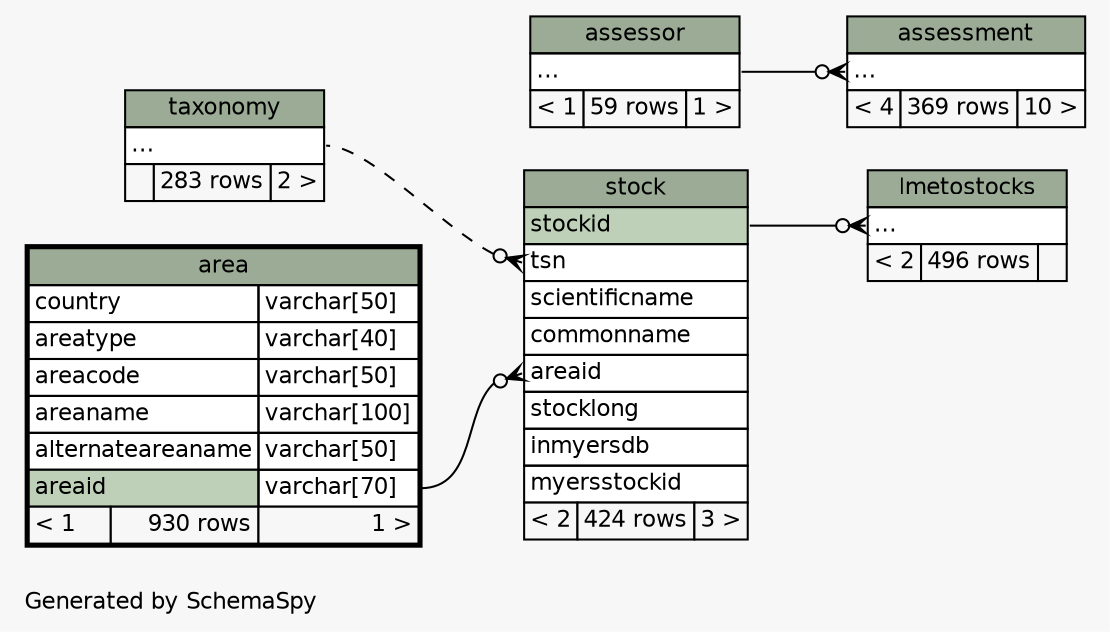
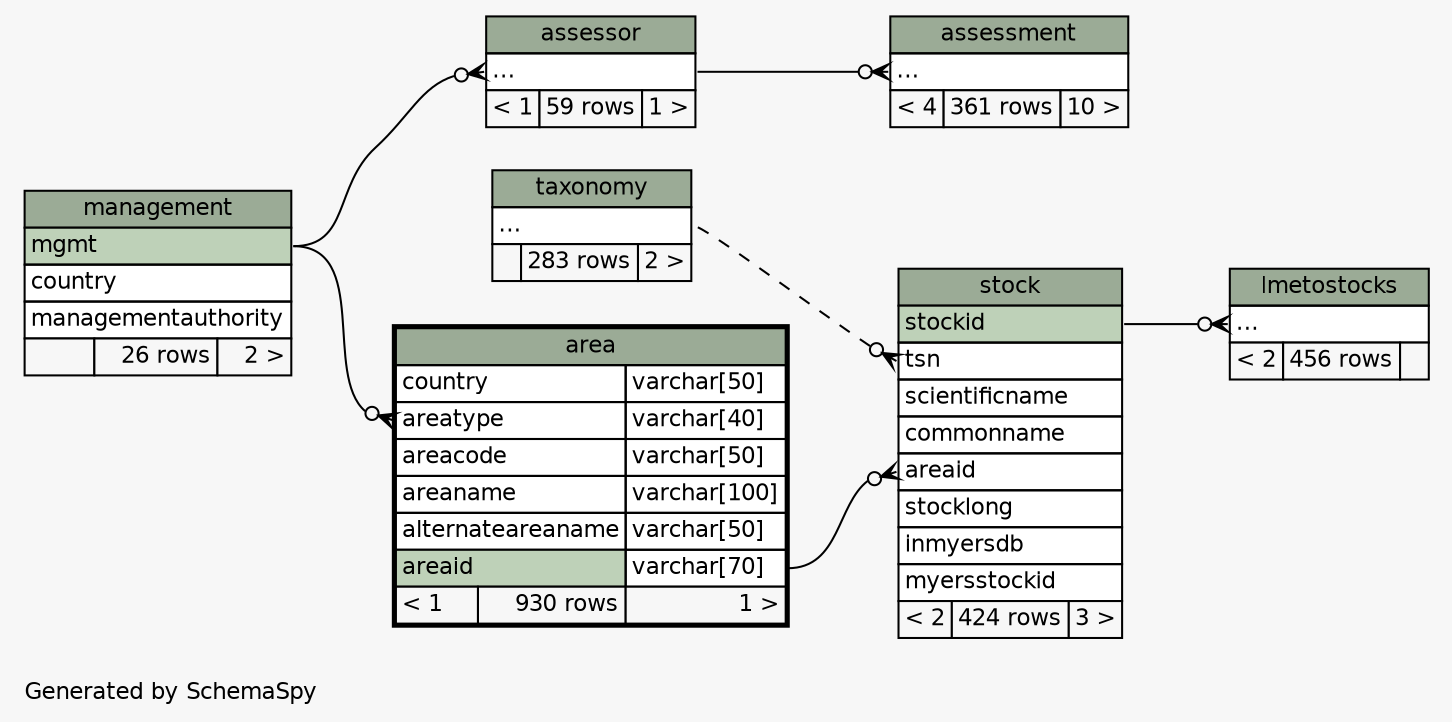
(959, 108) -> (1002, 108)
(980, 262) -> (1342, 360)
none -> (158, 283)
